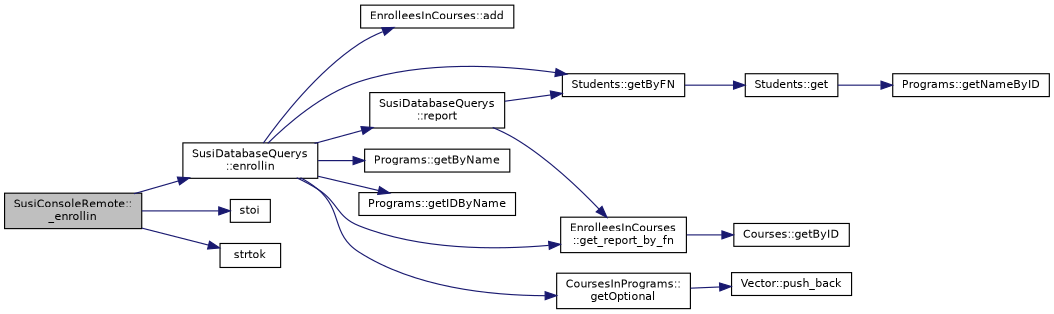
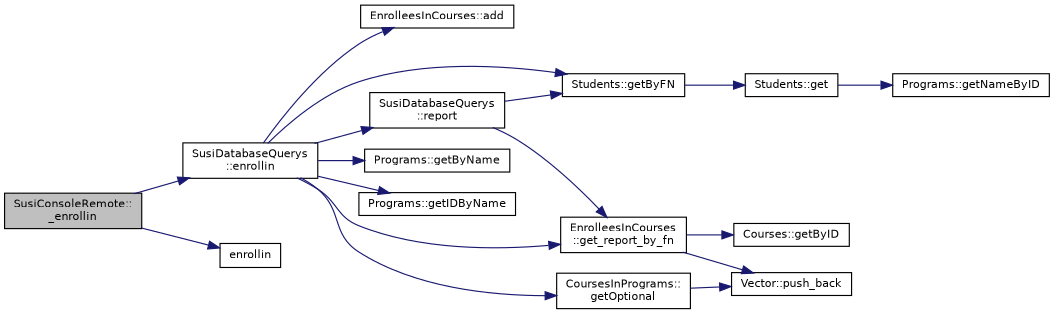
(250, 211) -> none
(250, 255) -> (250, 255)
none -> (712, 261)
